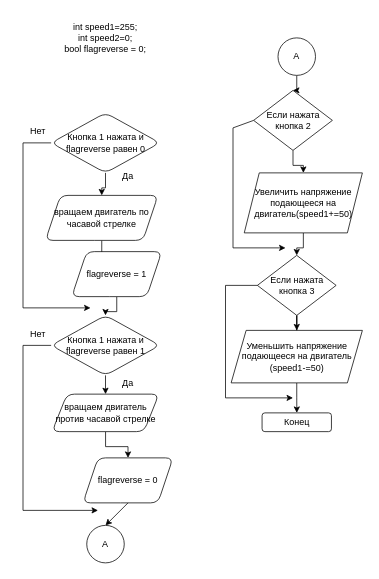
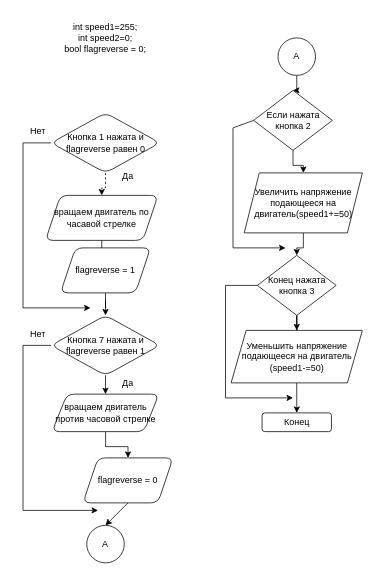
(105, 182) -> (105, 182)
(117, 274) -> (105, 270)
(297, 285) -> (297, 285)
(106, 345) -> (106, 345)
(106, 413) -> (106, 413)
